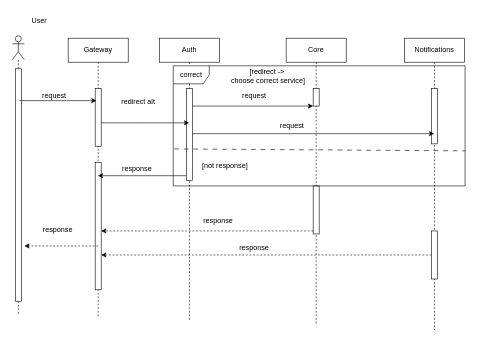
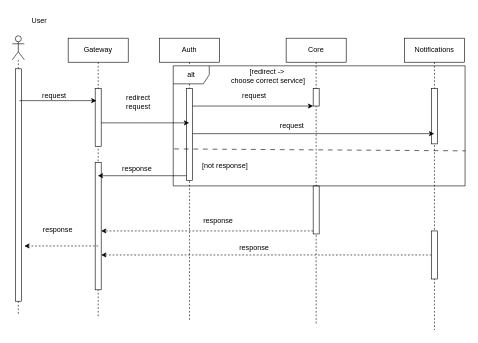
(191, 75) -> (191, 75)
(138, 102) -> (138, 102)
